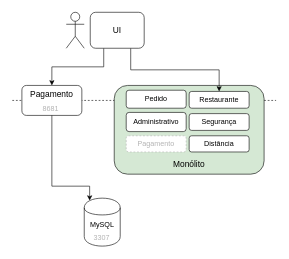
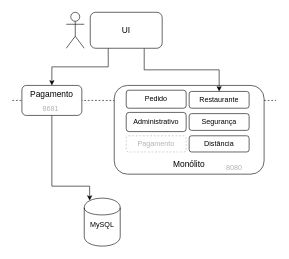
(117, 30) -> (126, 30)
(189, 165) -> (189, 165)
none -> (237, 168)
(105, 239) -> none
